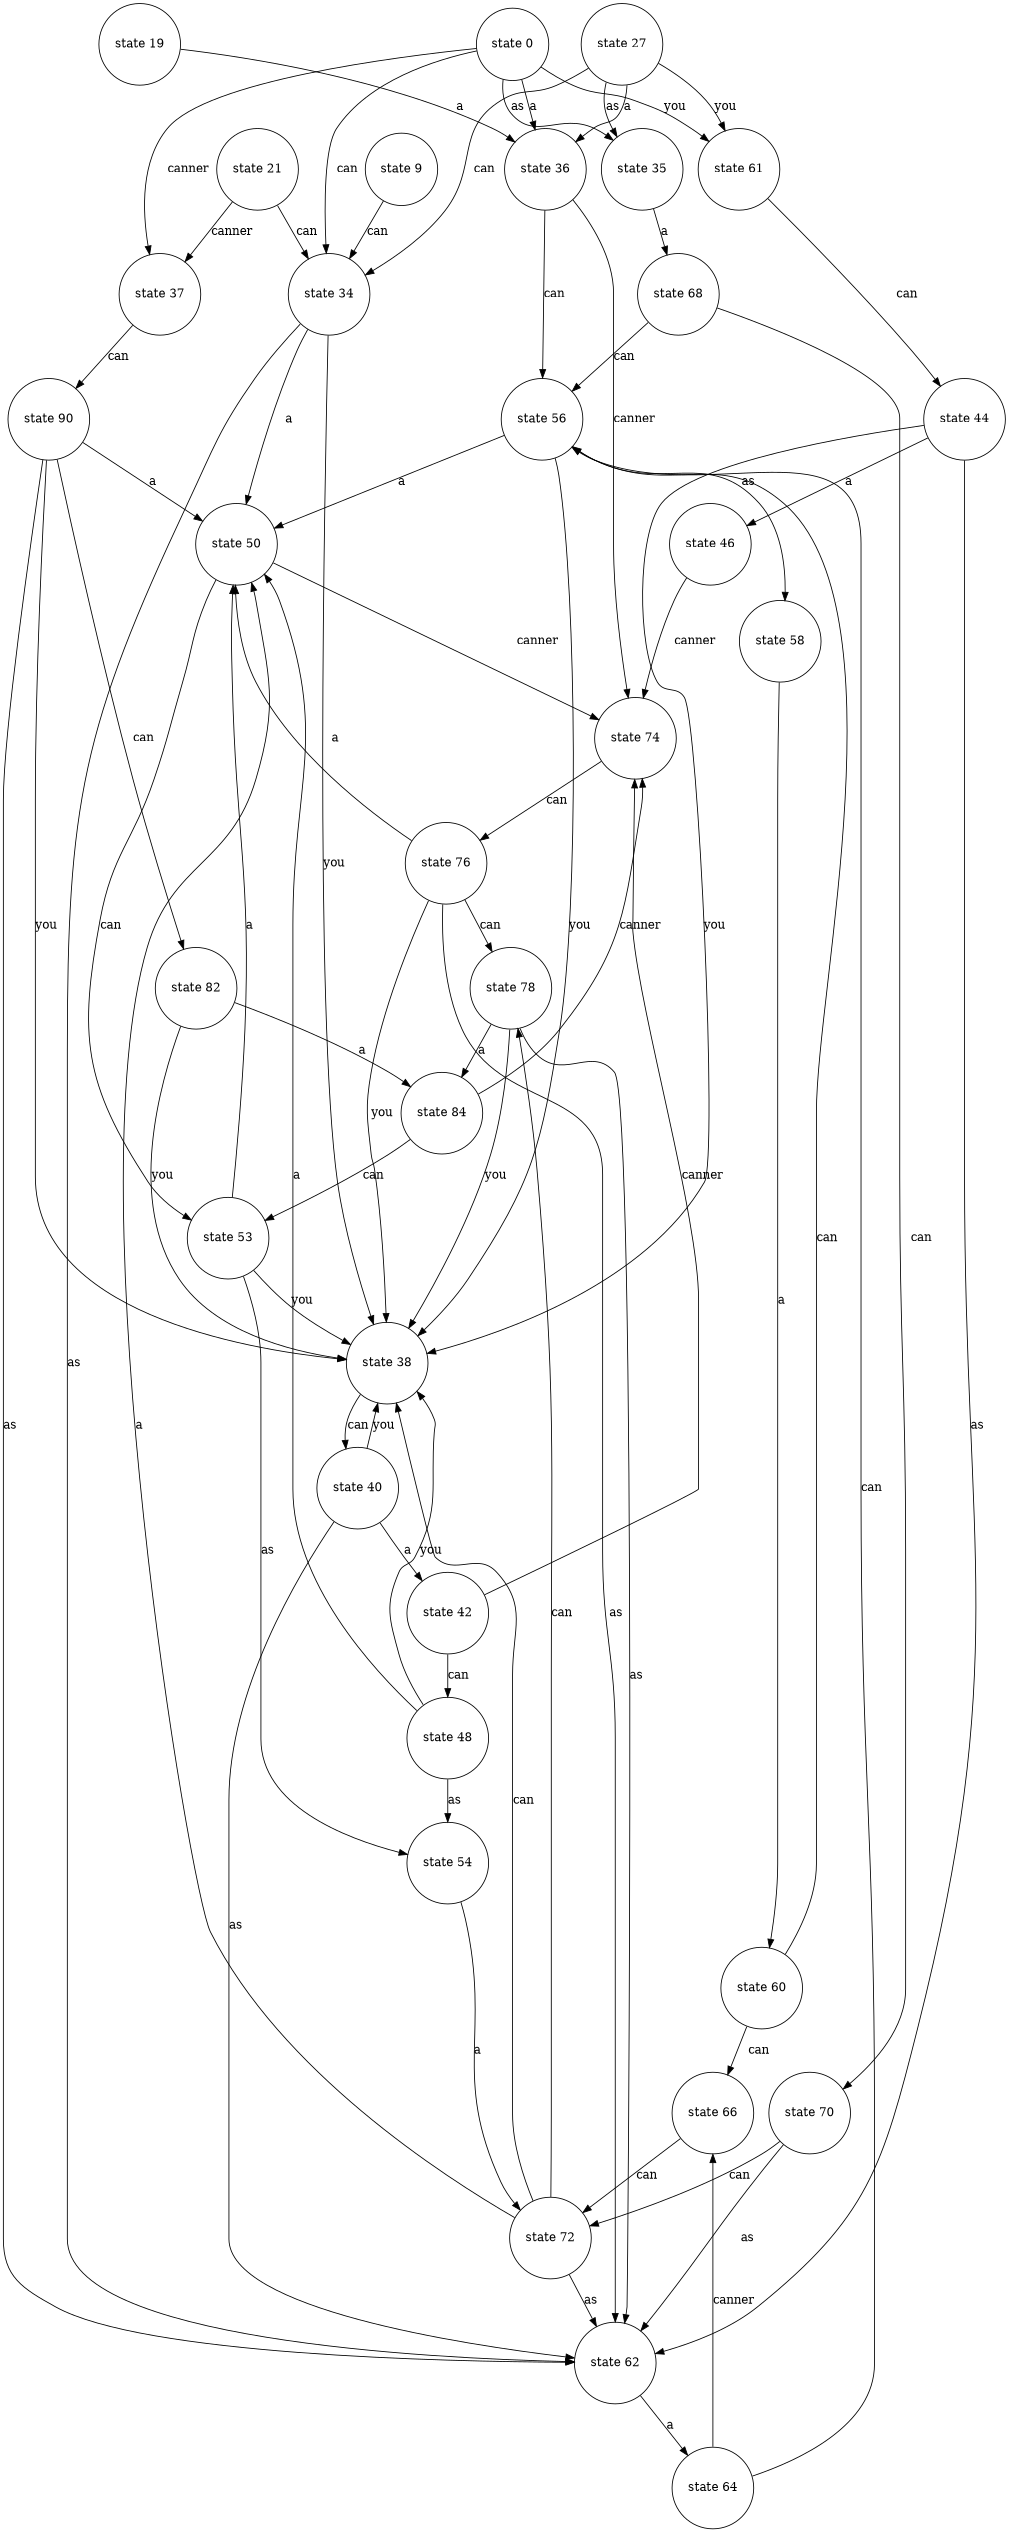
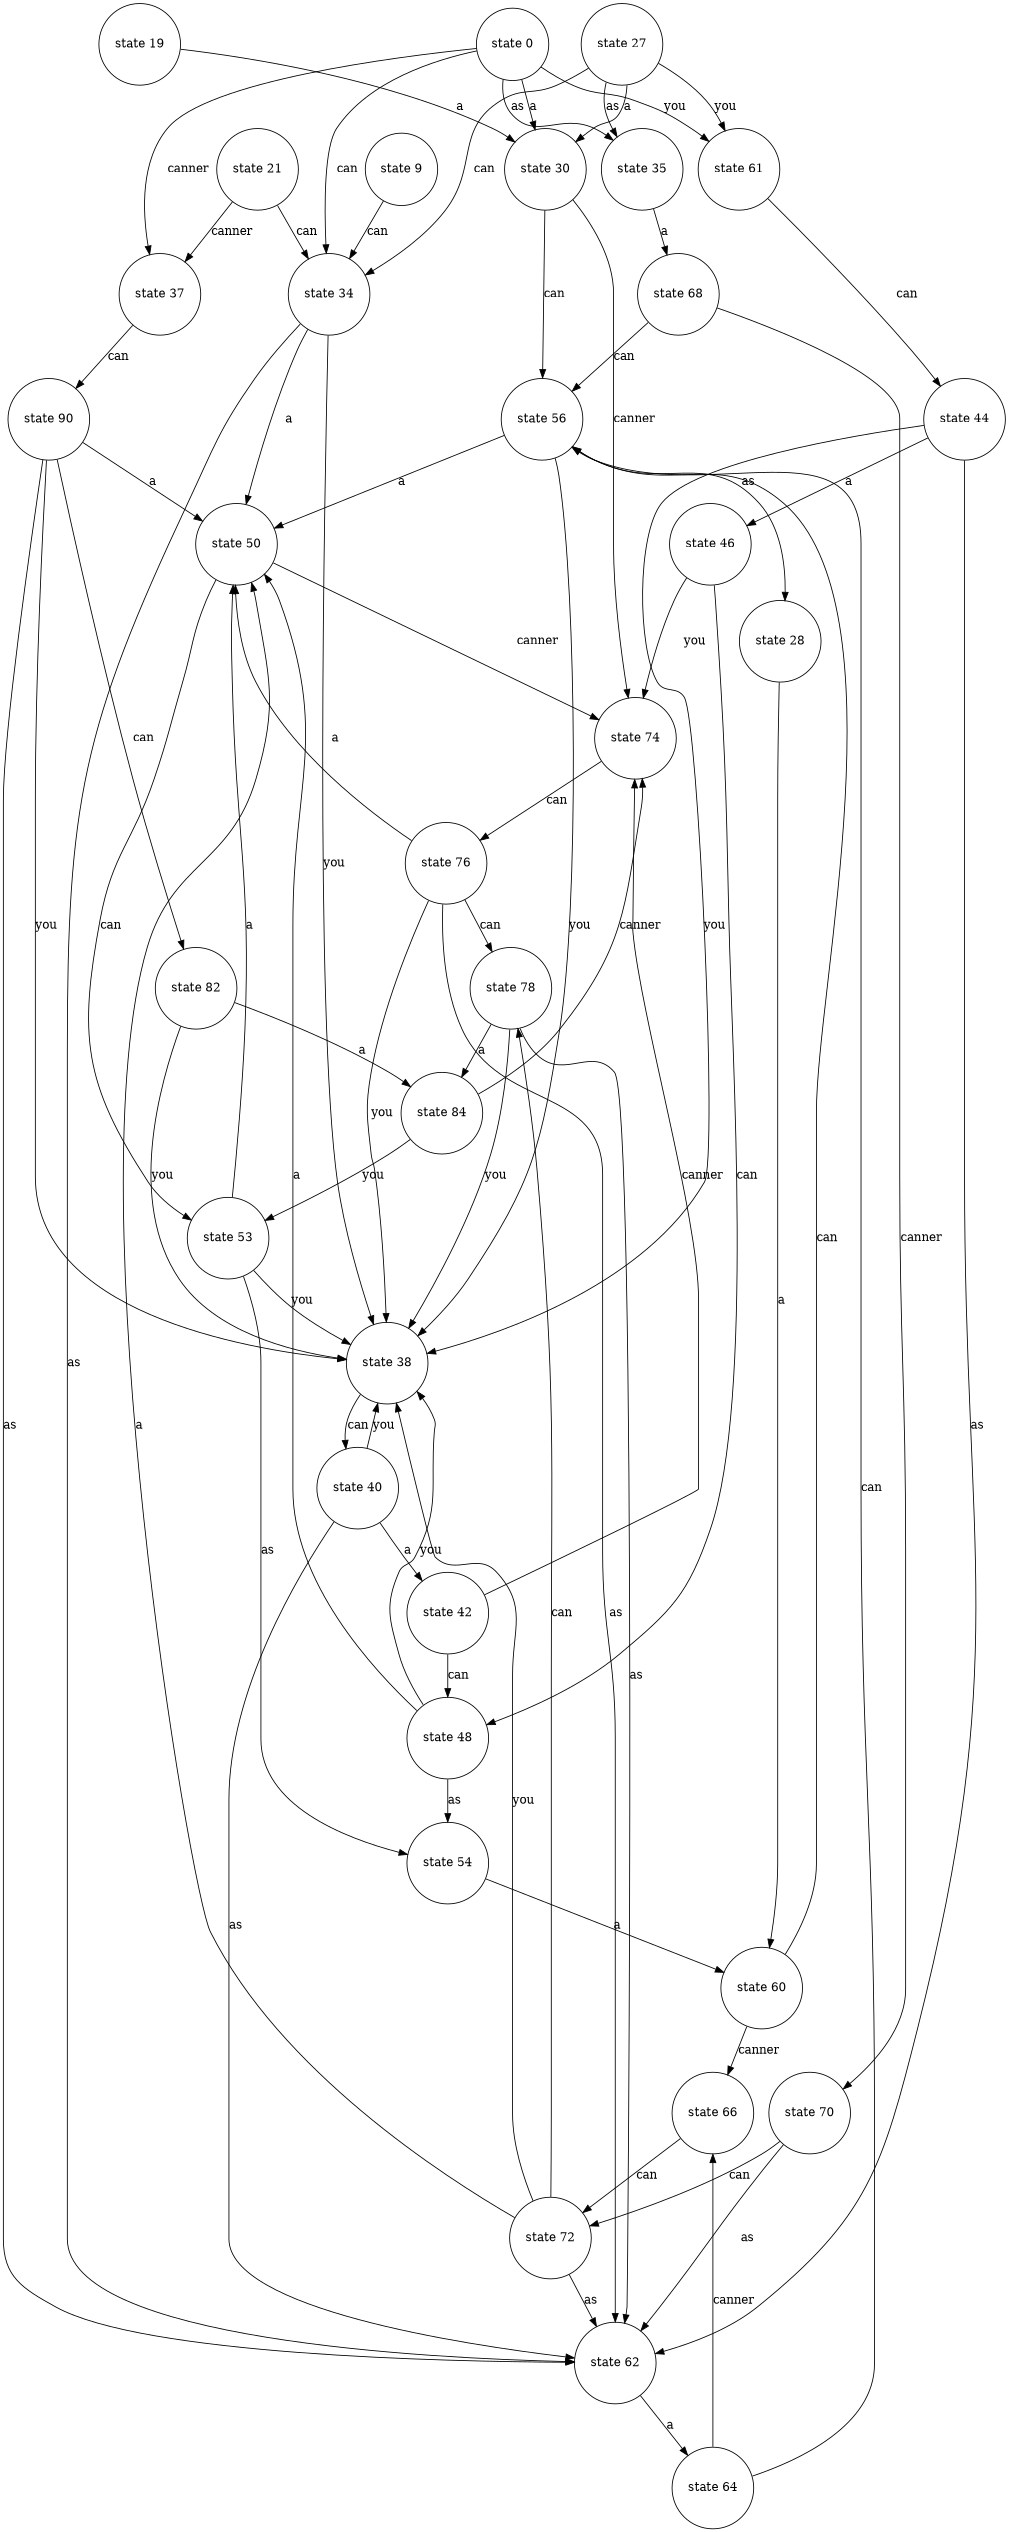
(545, 169) -> (545, 169)
(695, 641) -> (695, 641)
(780, 641) -> (780, 641)
(373, 1176) -> (373, 1176)
none -> (737, 1208)
(921, 1238) -> (921, 1238)
(524, 1801) -> (524, 1801)
(759, 2051) -> (759, 2051)
(474, 2056) -> (601, 1924)
